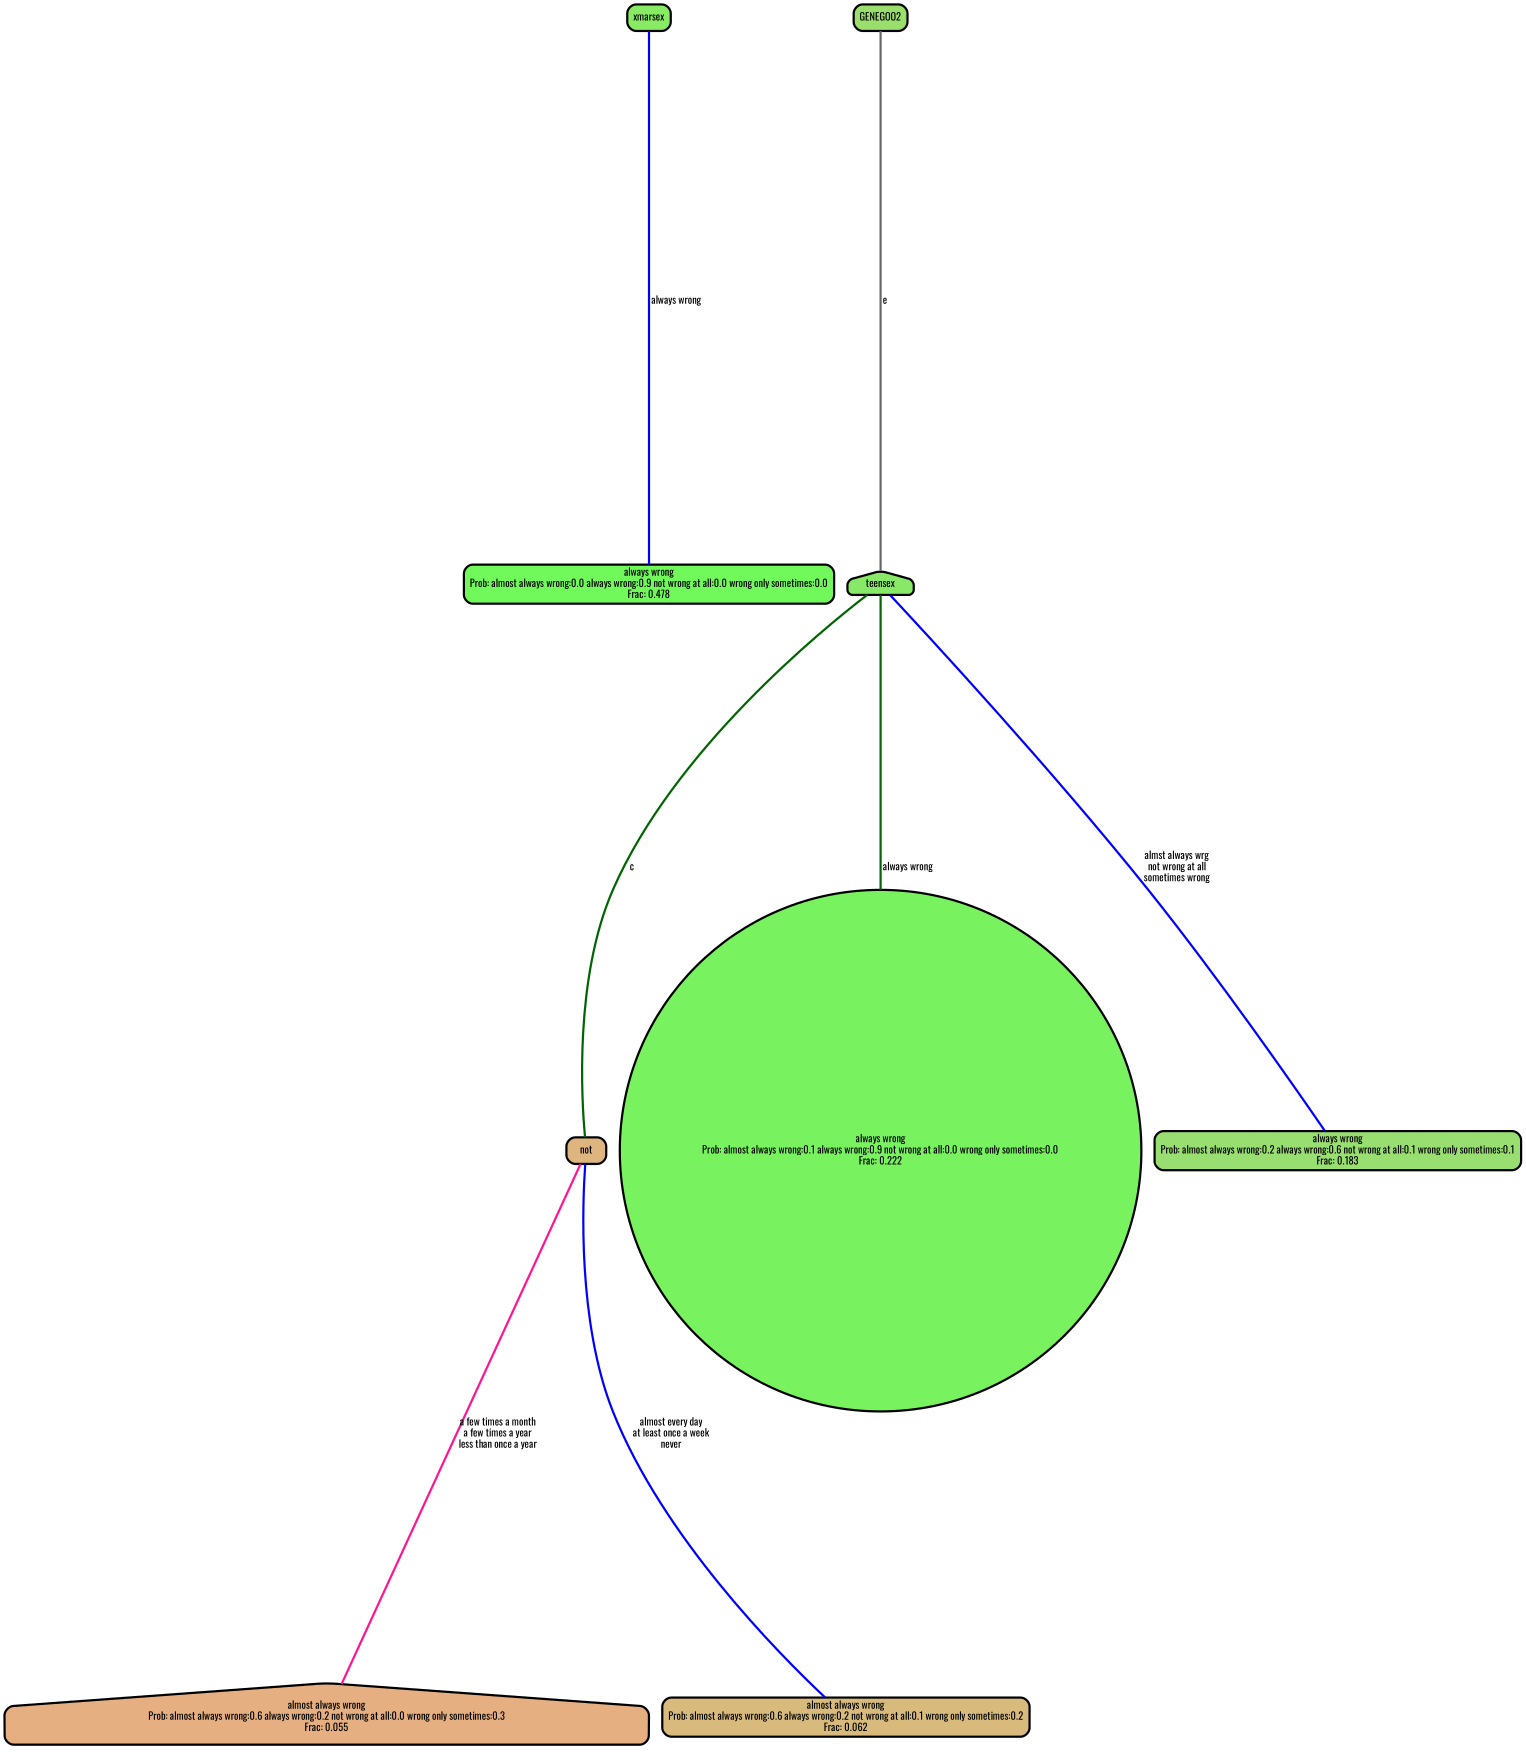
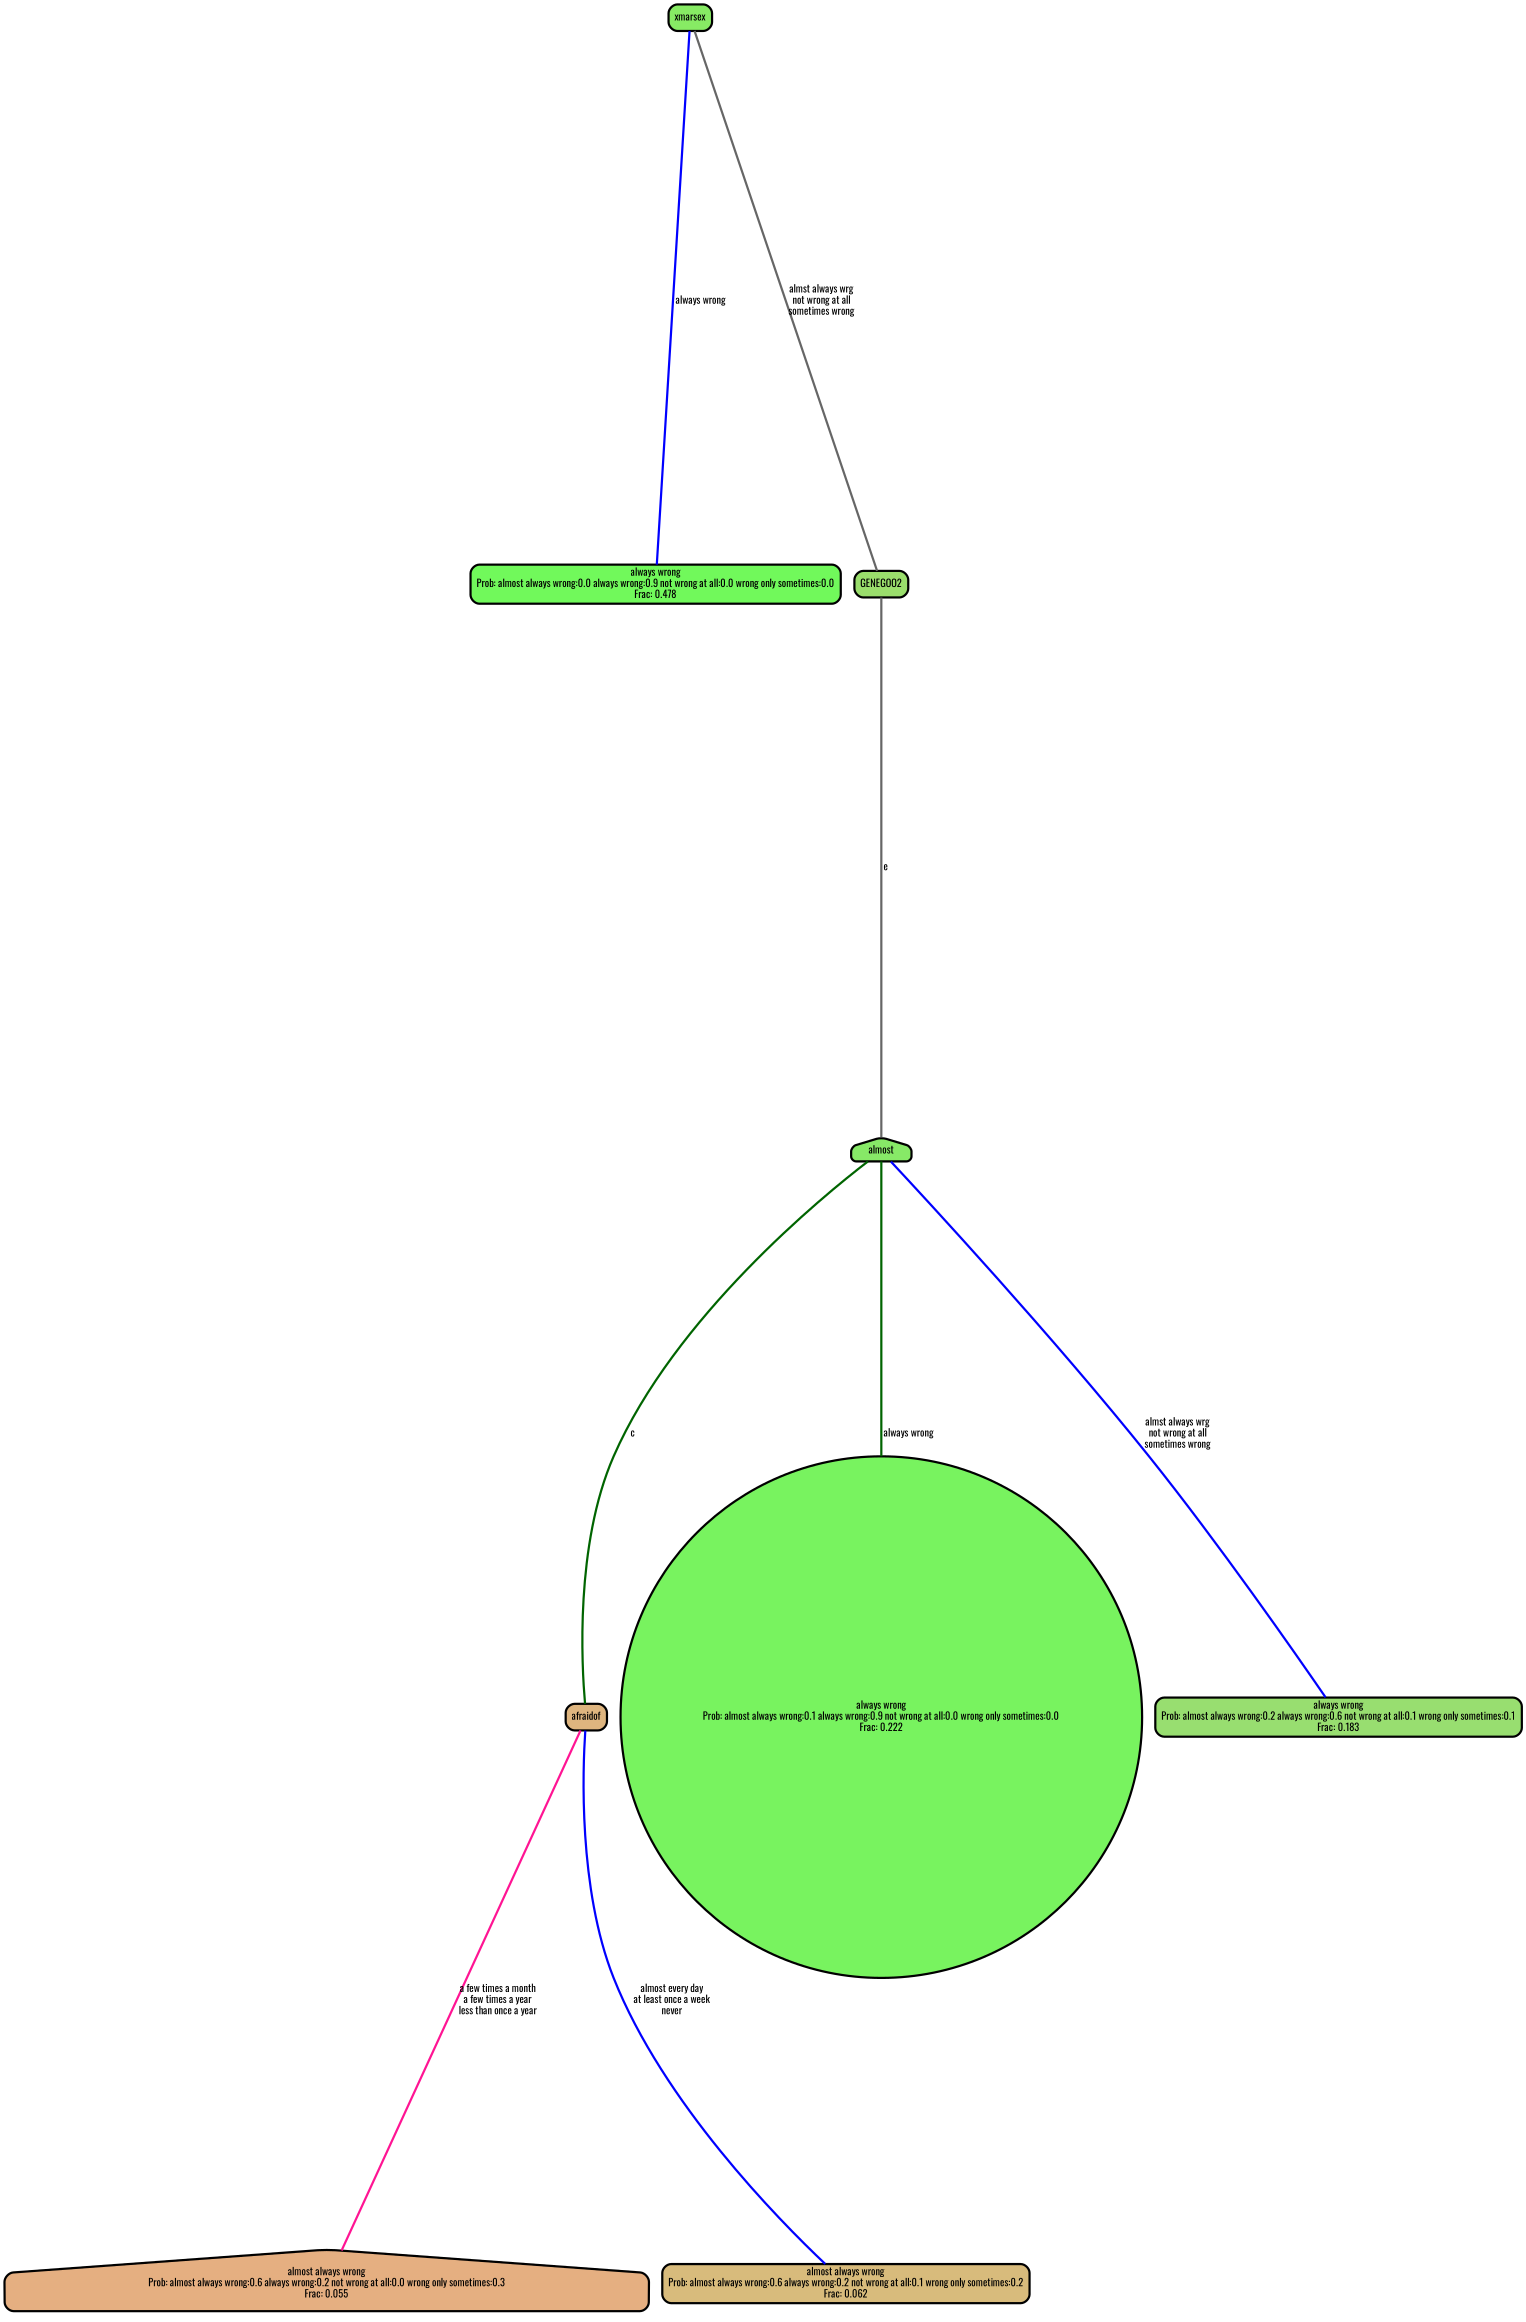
none -> (786, 301)
(881, 584) -> (881, 1151)
(586, 1151) -> (586, 1717)
